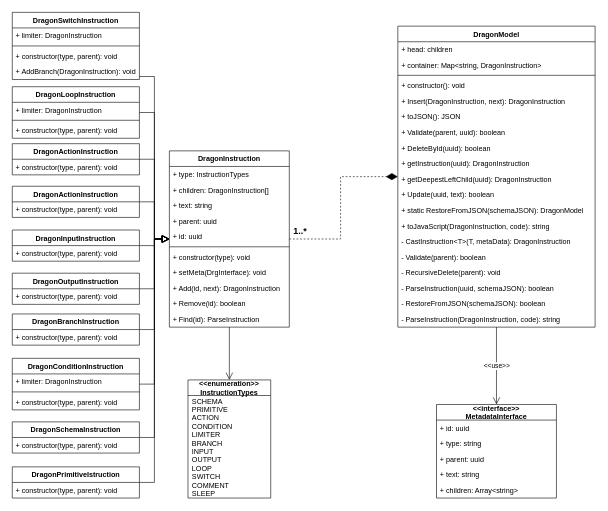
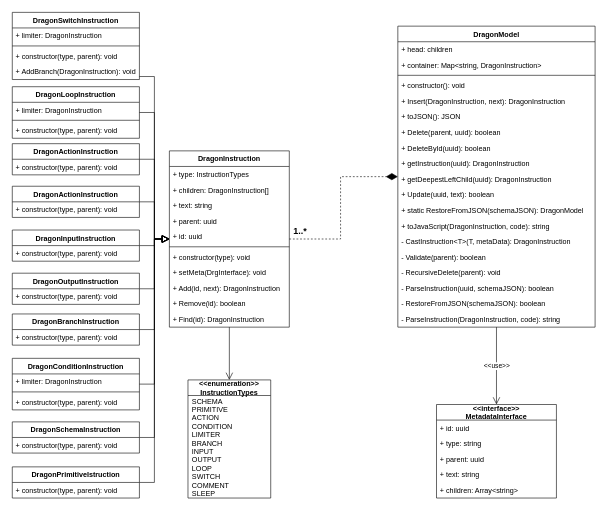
(460, 133) -> (456, 133)
(224, 320) -> (226, 320)
